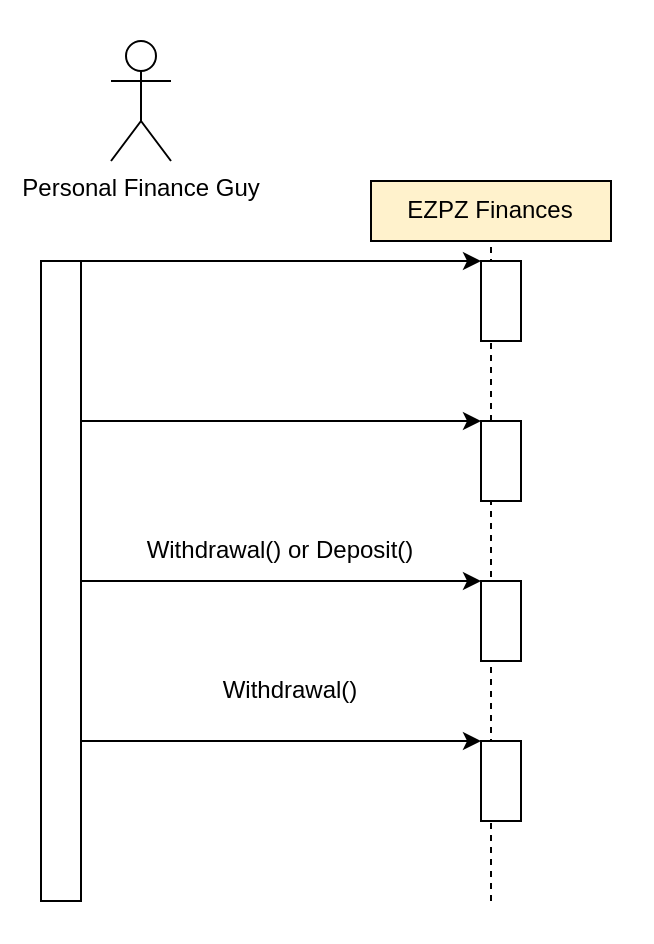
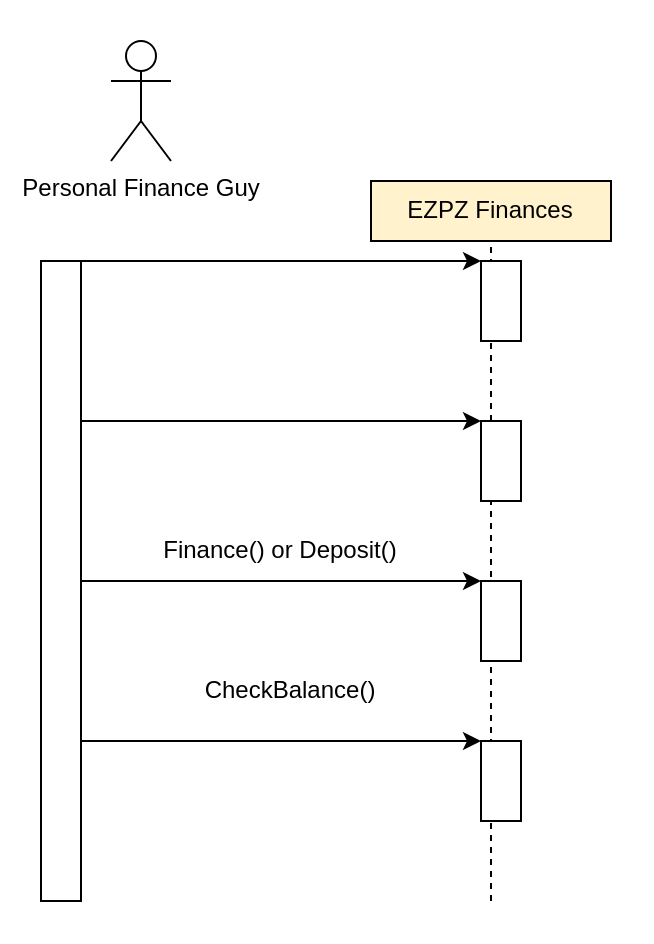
(281, 551) -> (281, 551)
(291, 691) -> (291, 691)
